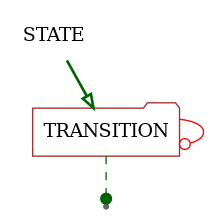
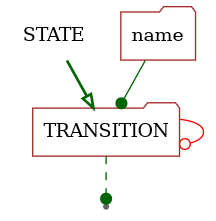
none -> (158, 36)
